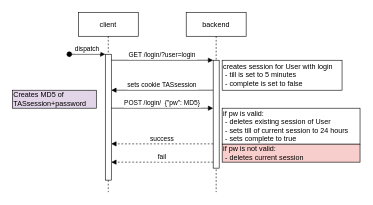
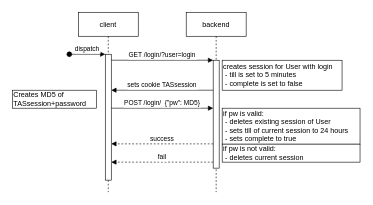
(54, 99) -> (54, 99)
(291, 153) -> (291, 153)
